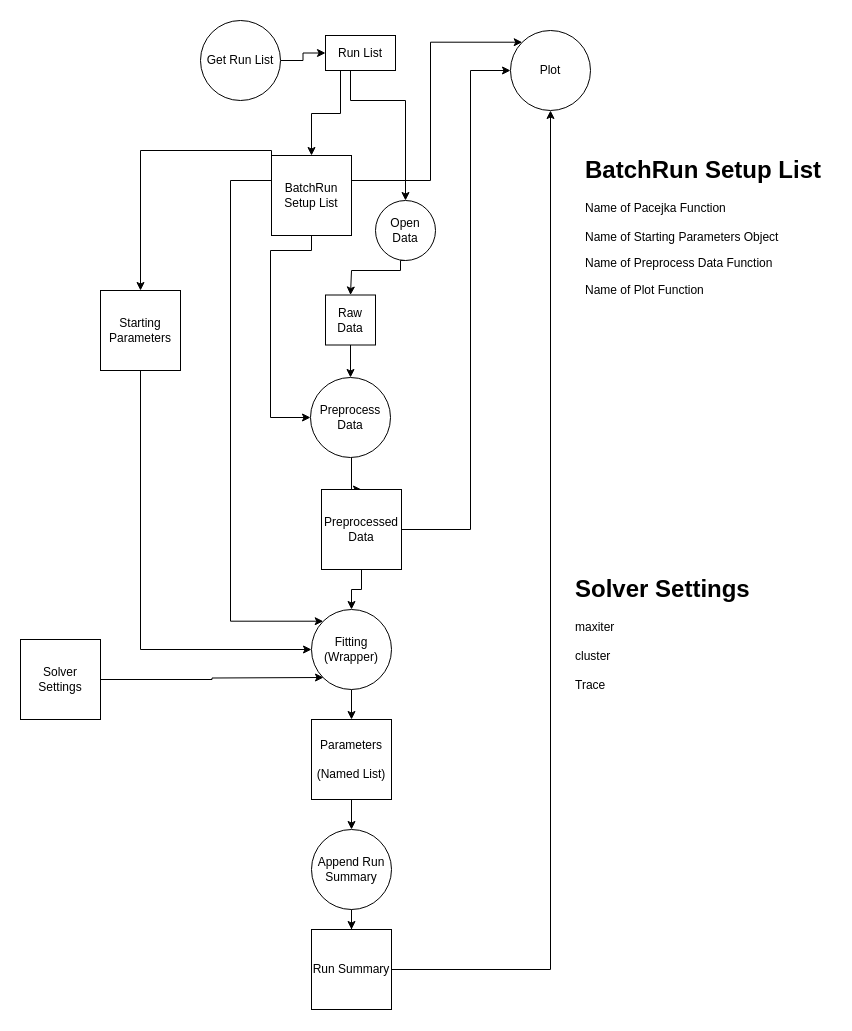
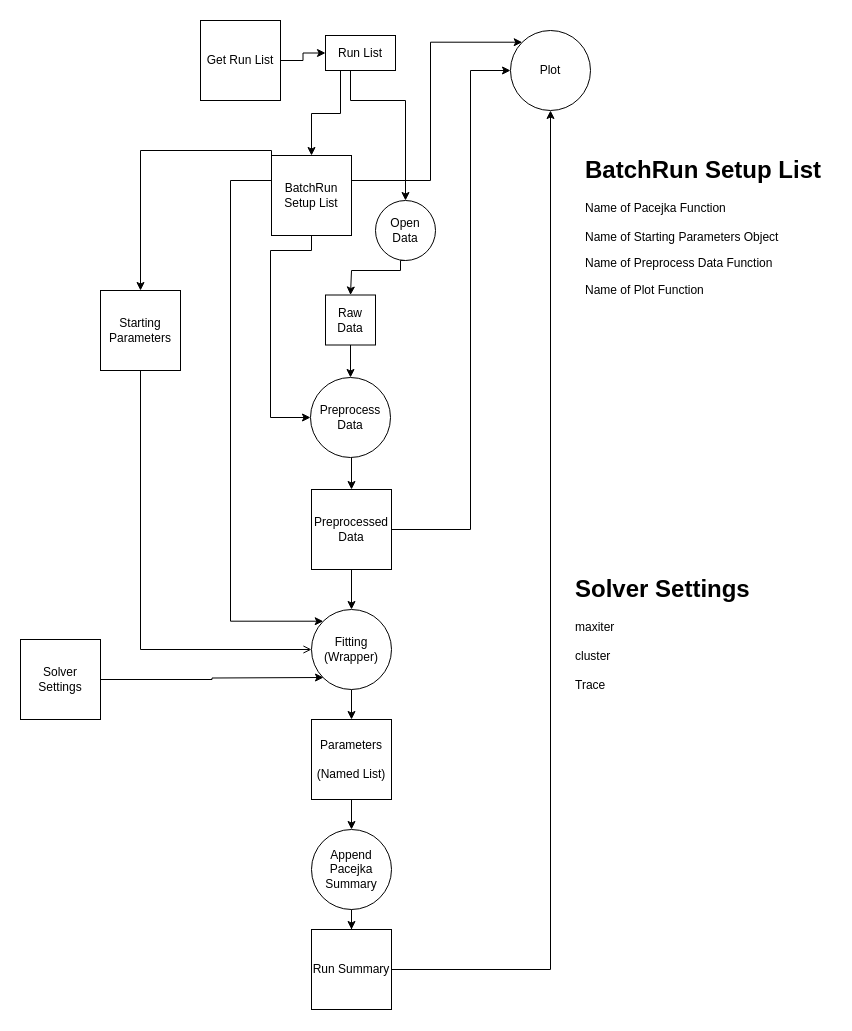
(241, 61) -> (241, 61)
(362, 530) -> (352, 530)
(303, 650) -> (304, 650)
(352, 870) -> (352, 870)
